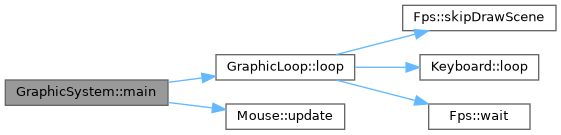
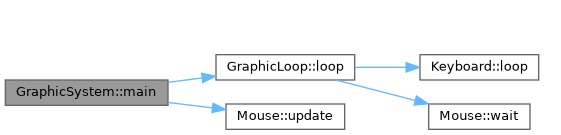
(479, 18) -> none
(479, 117) -> (479, 117)
